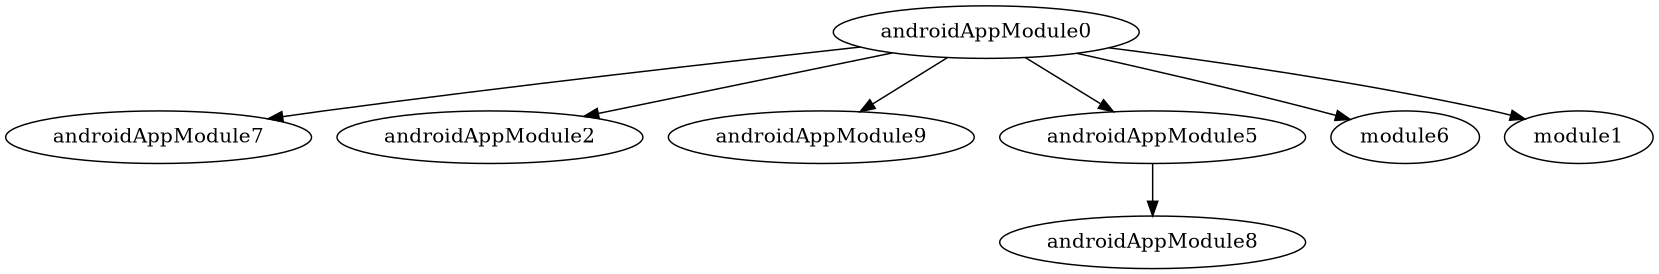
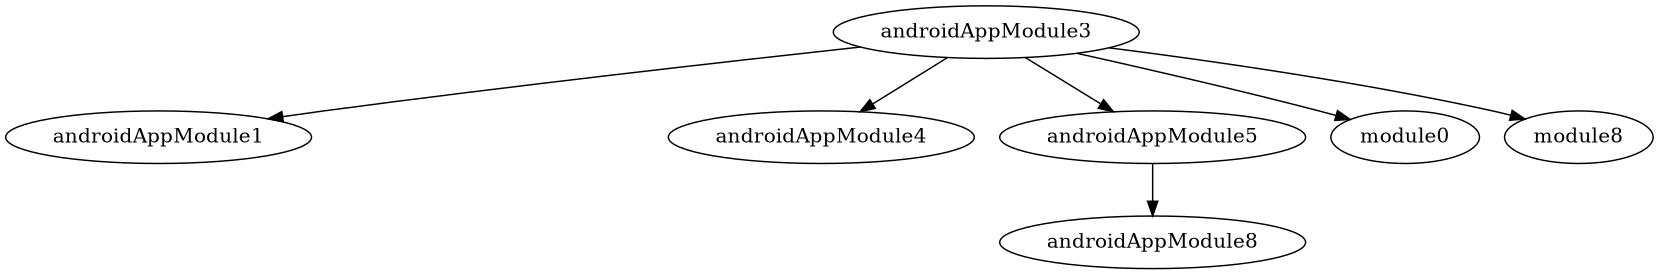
(986, 32) -> (986, 32)
(159, 137) -> (159, 137)
(490, 137) -> none
(821, 137) -> (821, 137)
(1405, 137) -> (1405, 137)
(1579, 137) -> (1579, 137)
